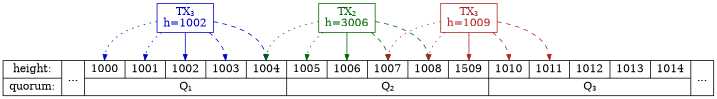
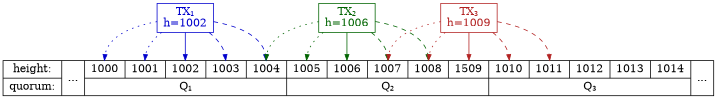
(185, 18) -> (185, 18)
(347, 18) -> (347, 18)
